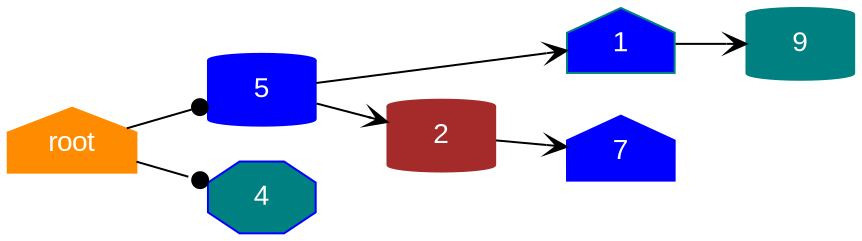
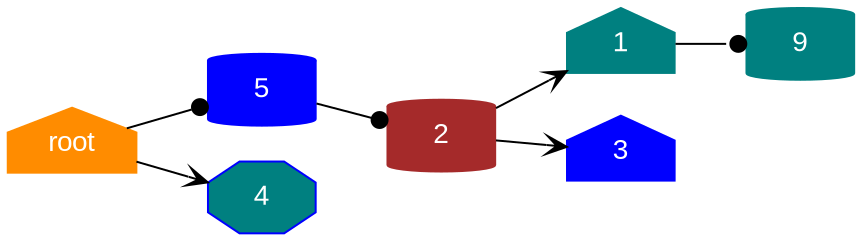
(621, 44) -> (621, 44)
(701, 44) -> (701, 44)
(431, 68) -> (522, 94)
(344, 111) -> (344, 111)
(621, 152) -> (621, 152)
(162, 169) -> (162, 169)
